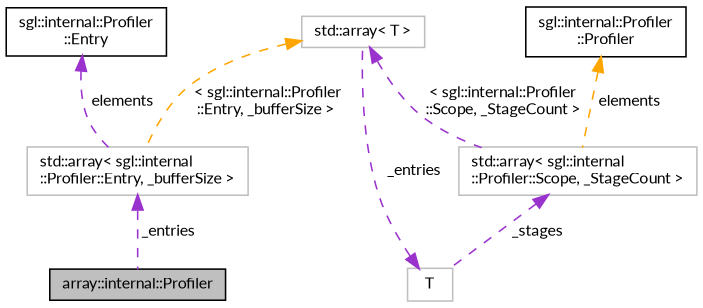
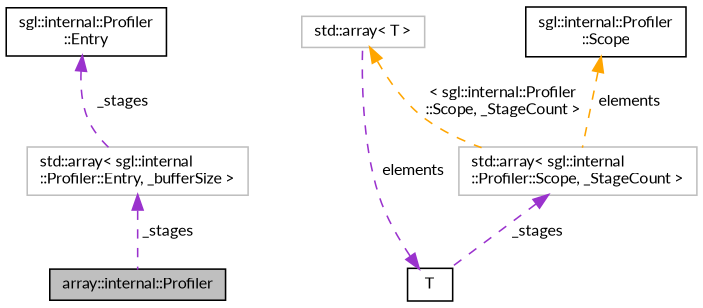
(606, 32) -> (606, 32)
(202, 77) -> none
(121, 102) -> (121, 102)
(421, 115) -> (421, 115)
(412, 171) -> (412, 171)
(166, 232) -> (166, 232)
(430, 285) -> (430, 285)
